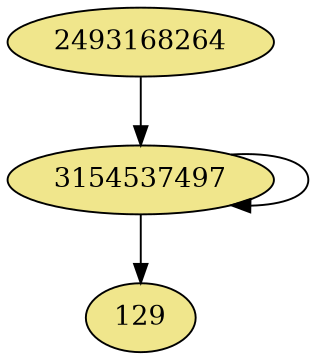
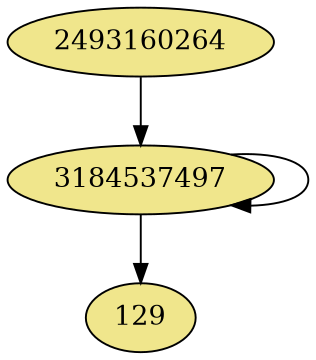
(141, 42) -> (141, 42)
(141, 180) -> (141, 180)
